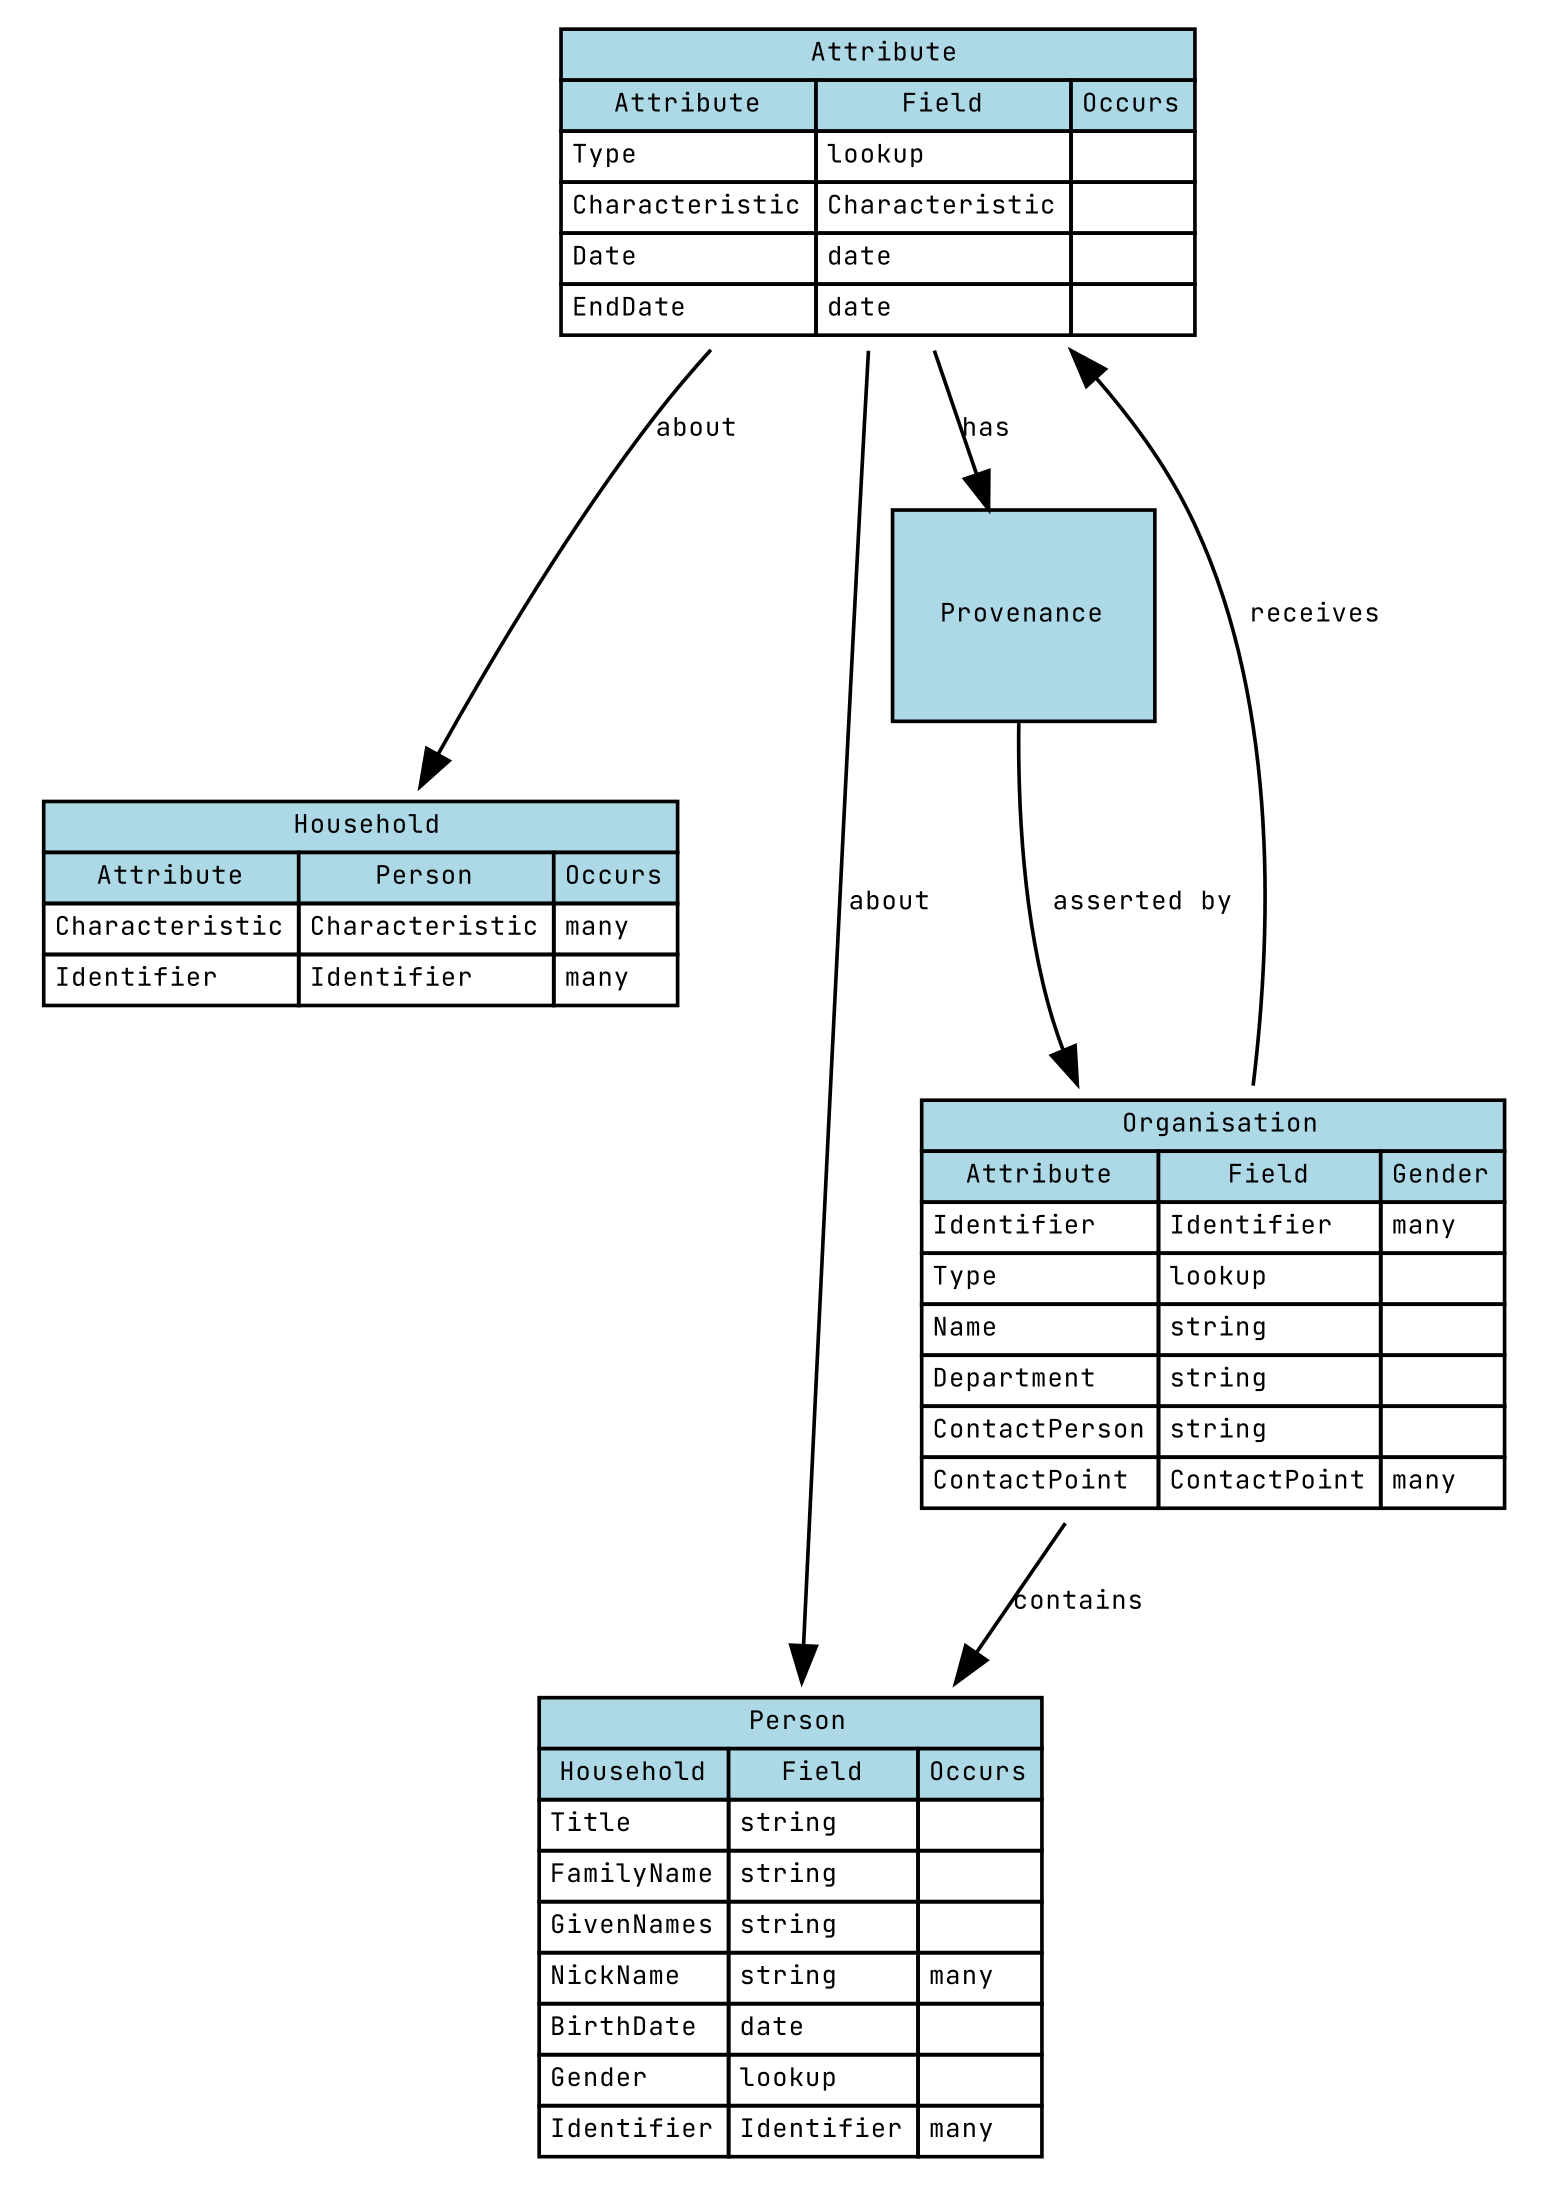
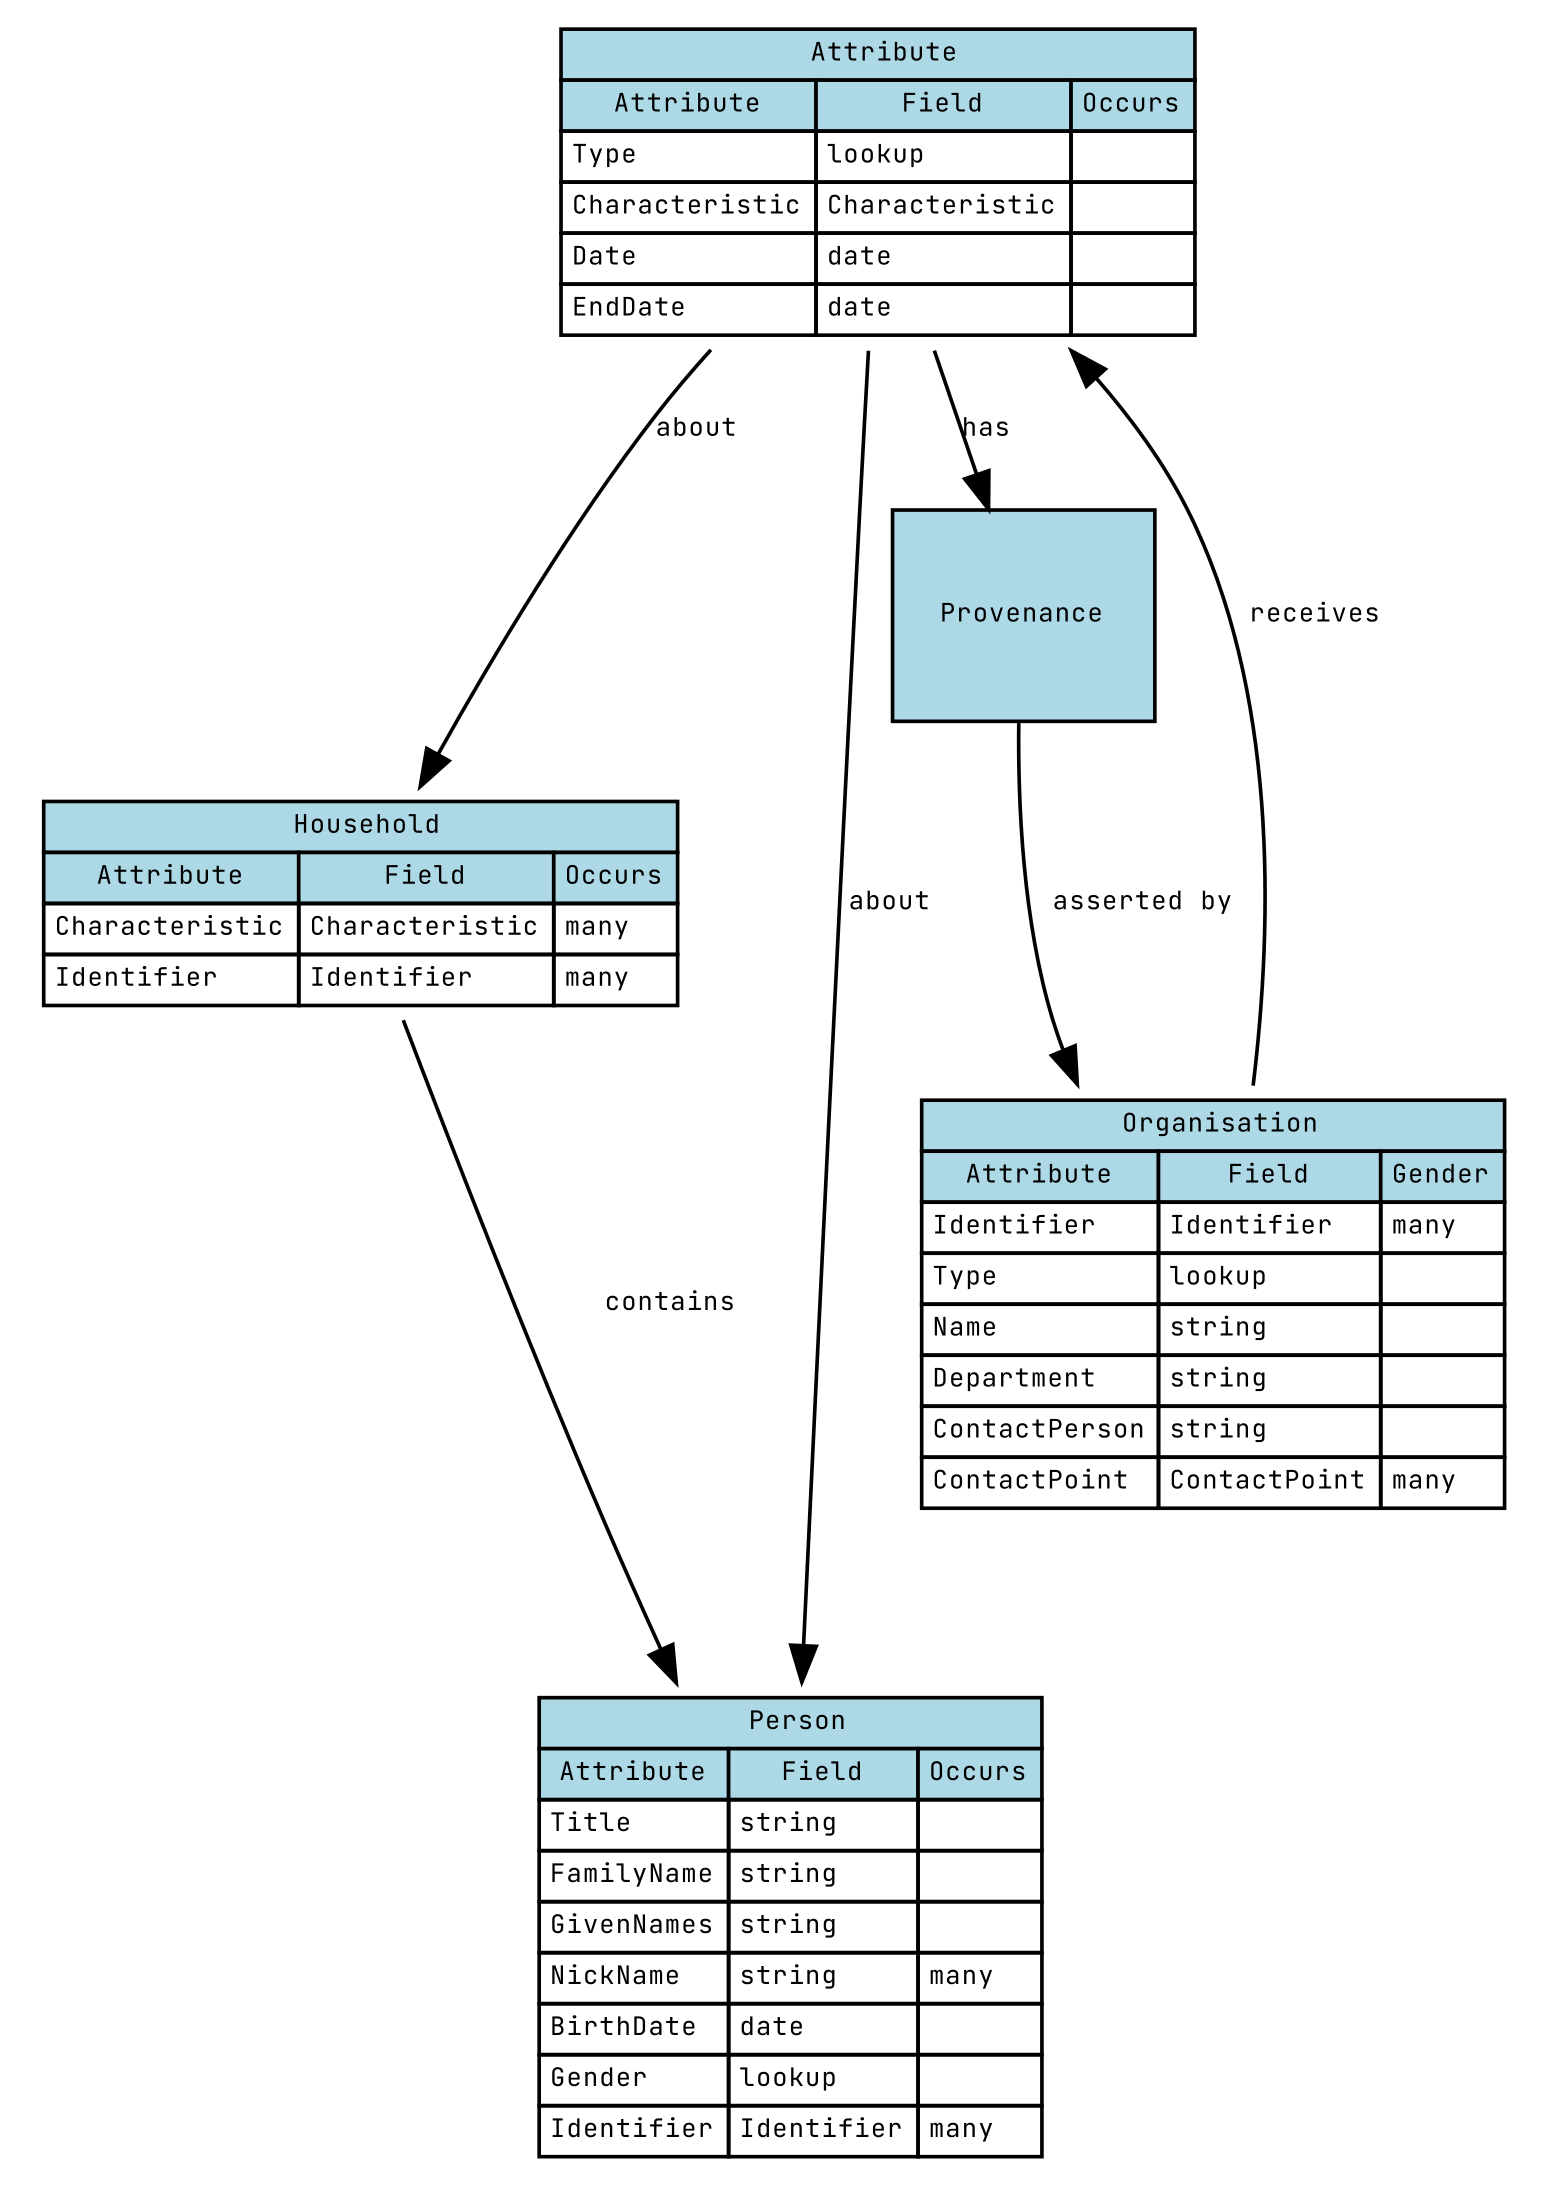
(426, 876) -> (426, 876)
(1021, 1588) -> (527, 1337)
(634, 1772) -> (634, 1772)
